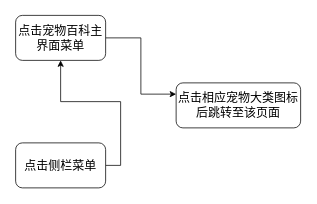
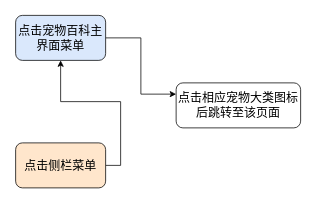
(60, 38) -> (60, 38)
(60, 165) -> (60, 165)
